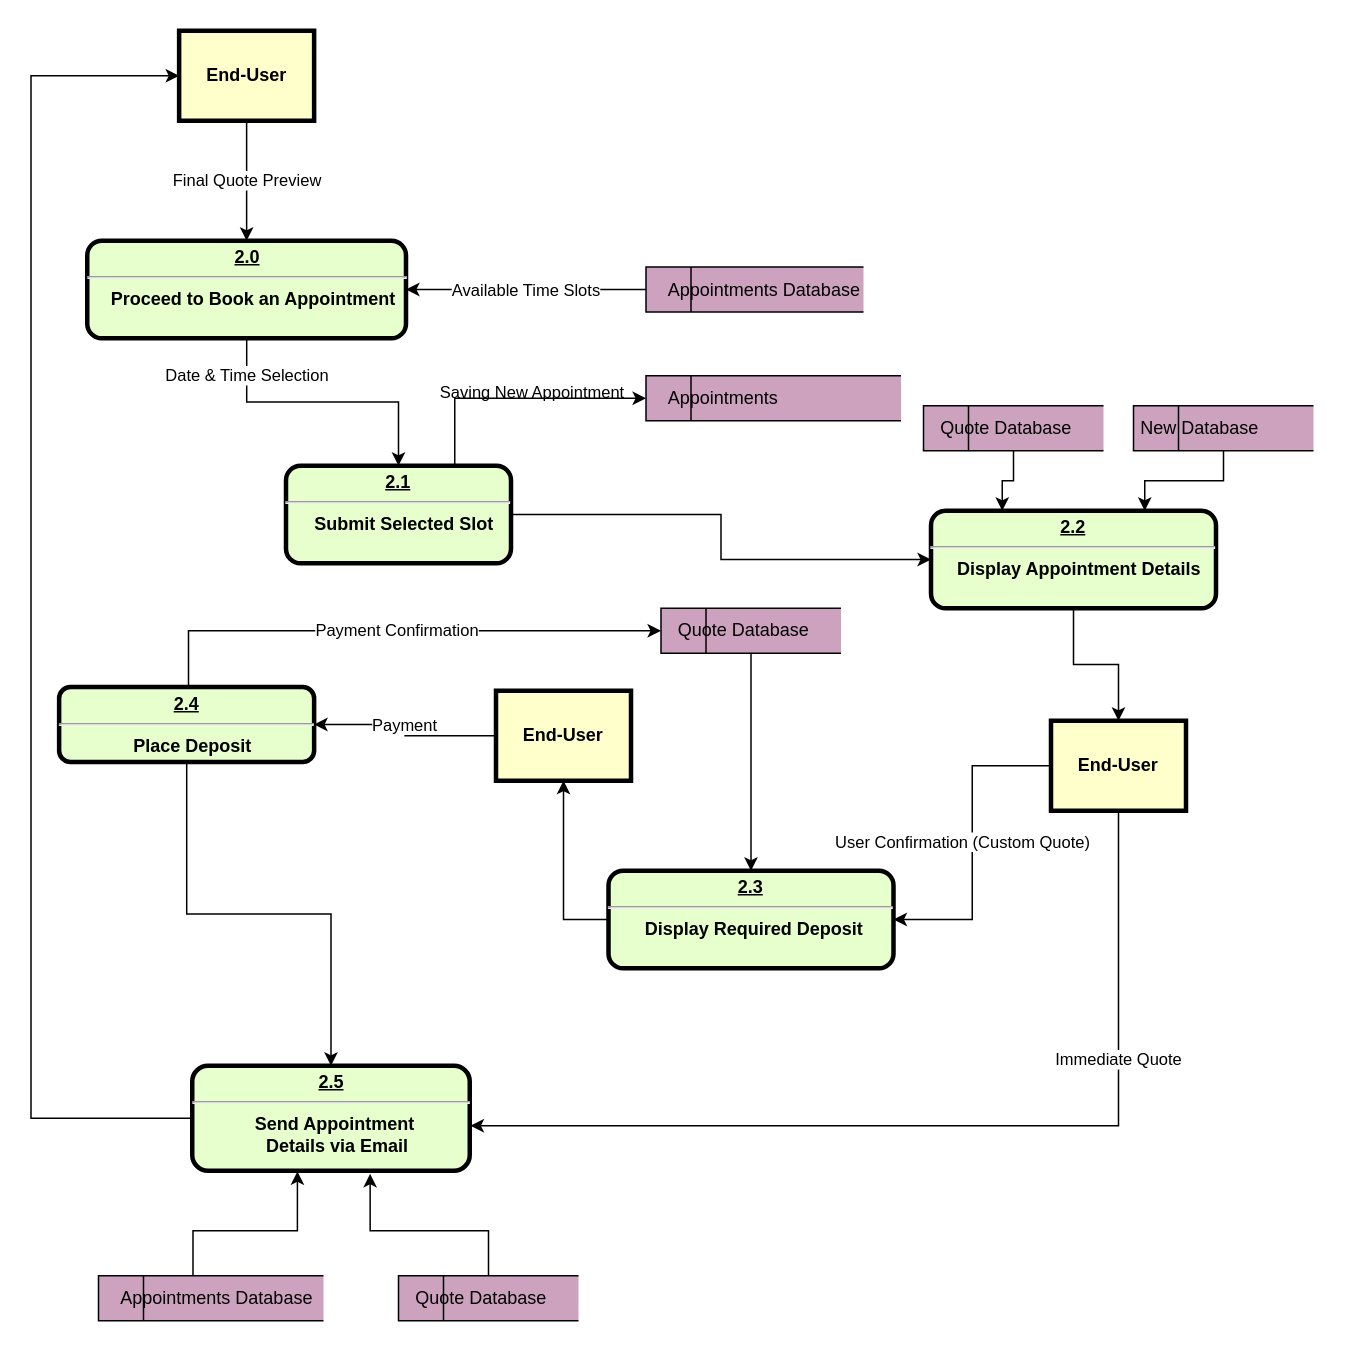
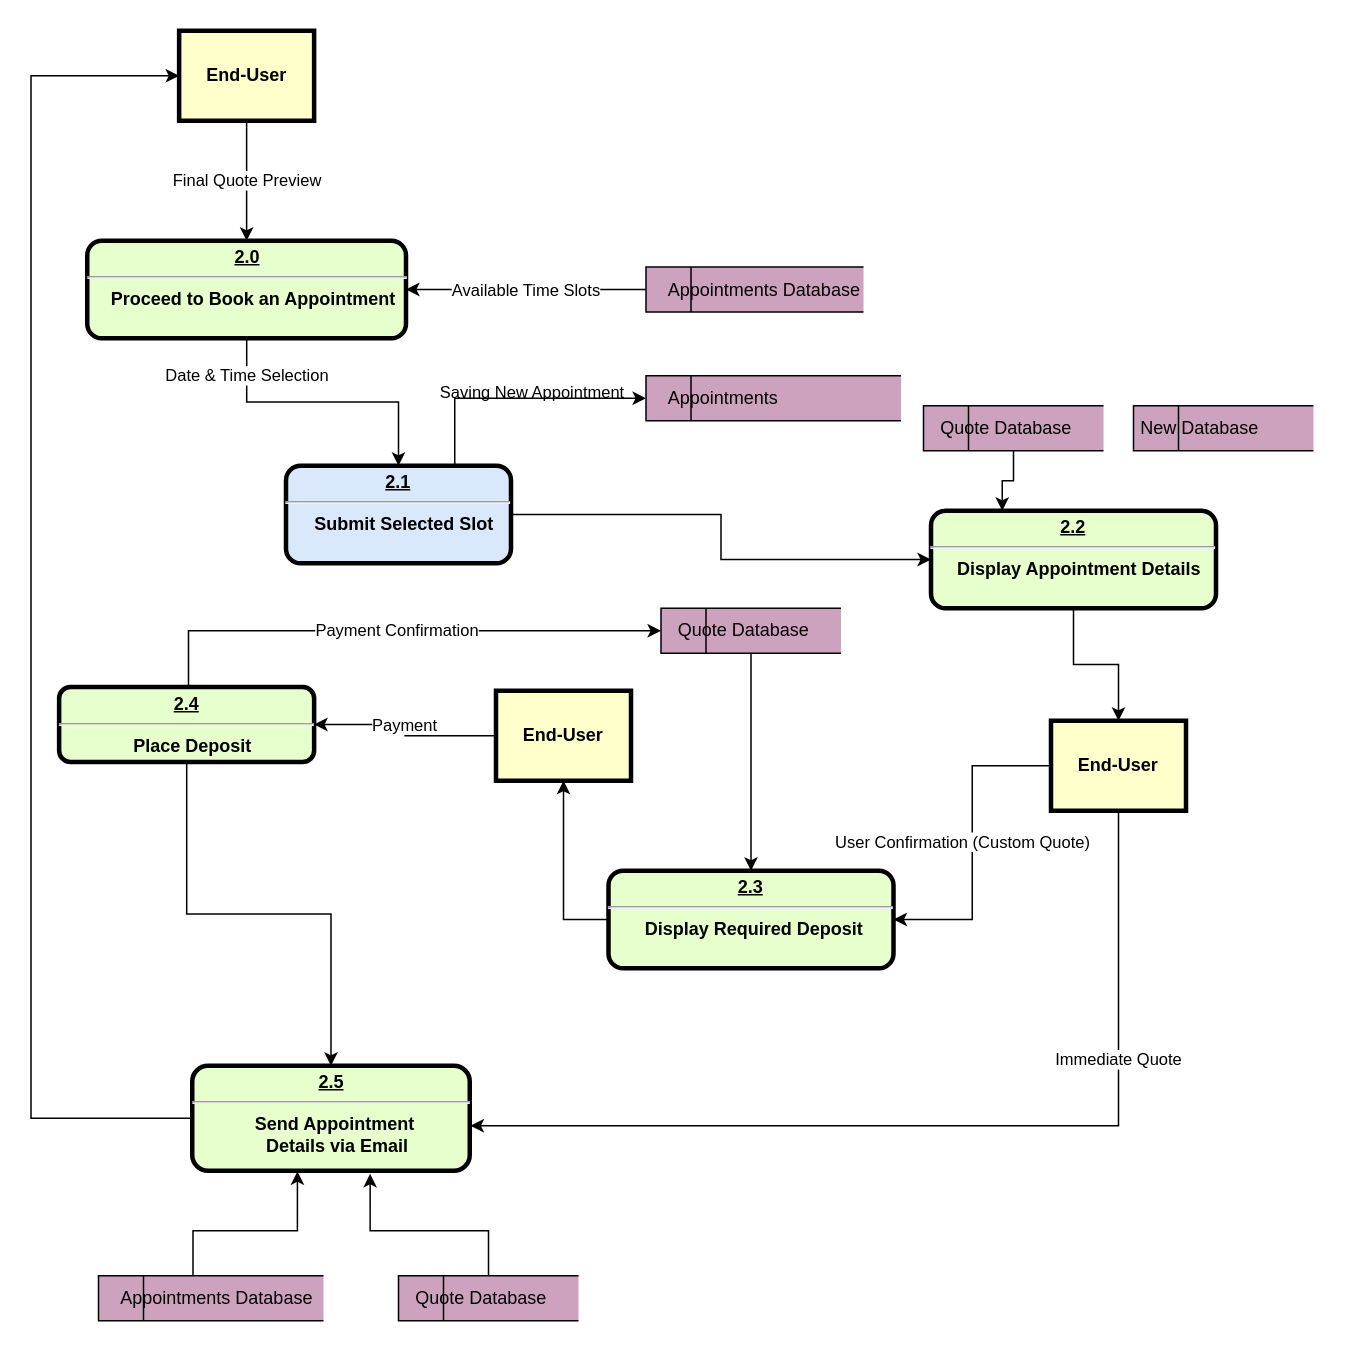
(1189, 481) -> none
(398, 515) -> (398, 515)
